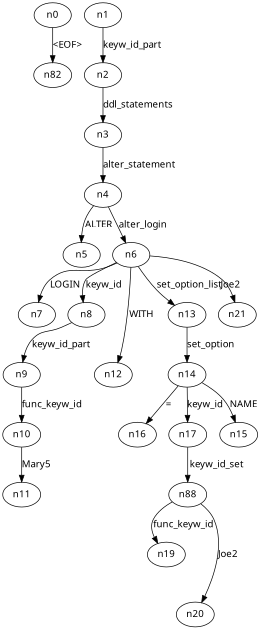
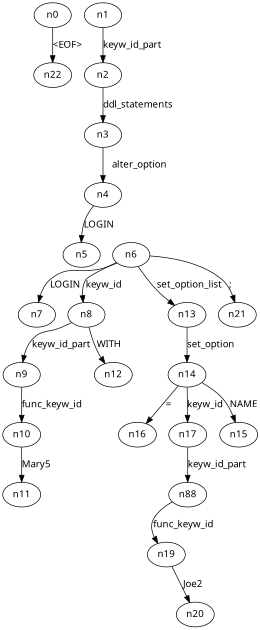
(53, 75) -> (53, 75)
(140, 165) -> (140, 165)
(116, 222) -> none
(99, 225) -> (99, 225)
(230, 285) -> (230, 285)
(128, 312) -> (94, 343)
(217, 465) -> (217, 465)
(218, 548) -> (179, 581)
